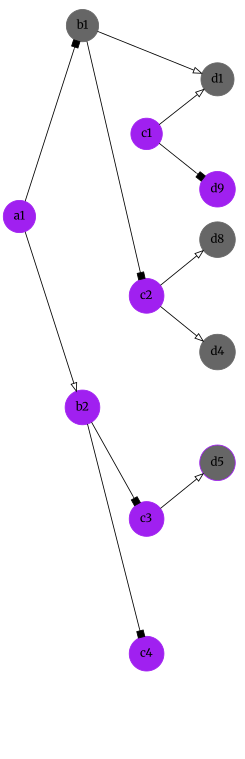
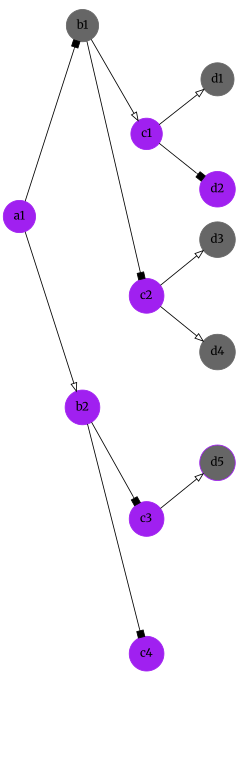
(146, 51) -> (113, 76)
(217, 189) -> (217, 189)
(217, 240) -> (217, 240)
